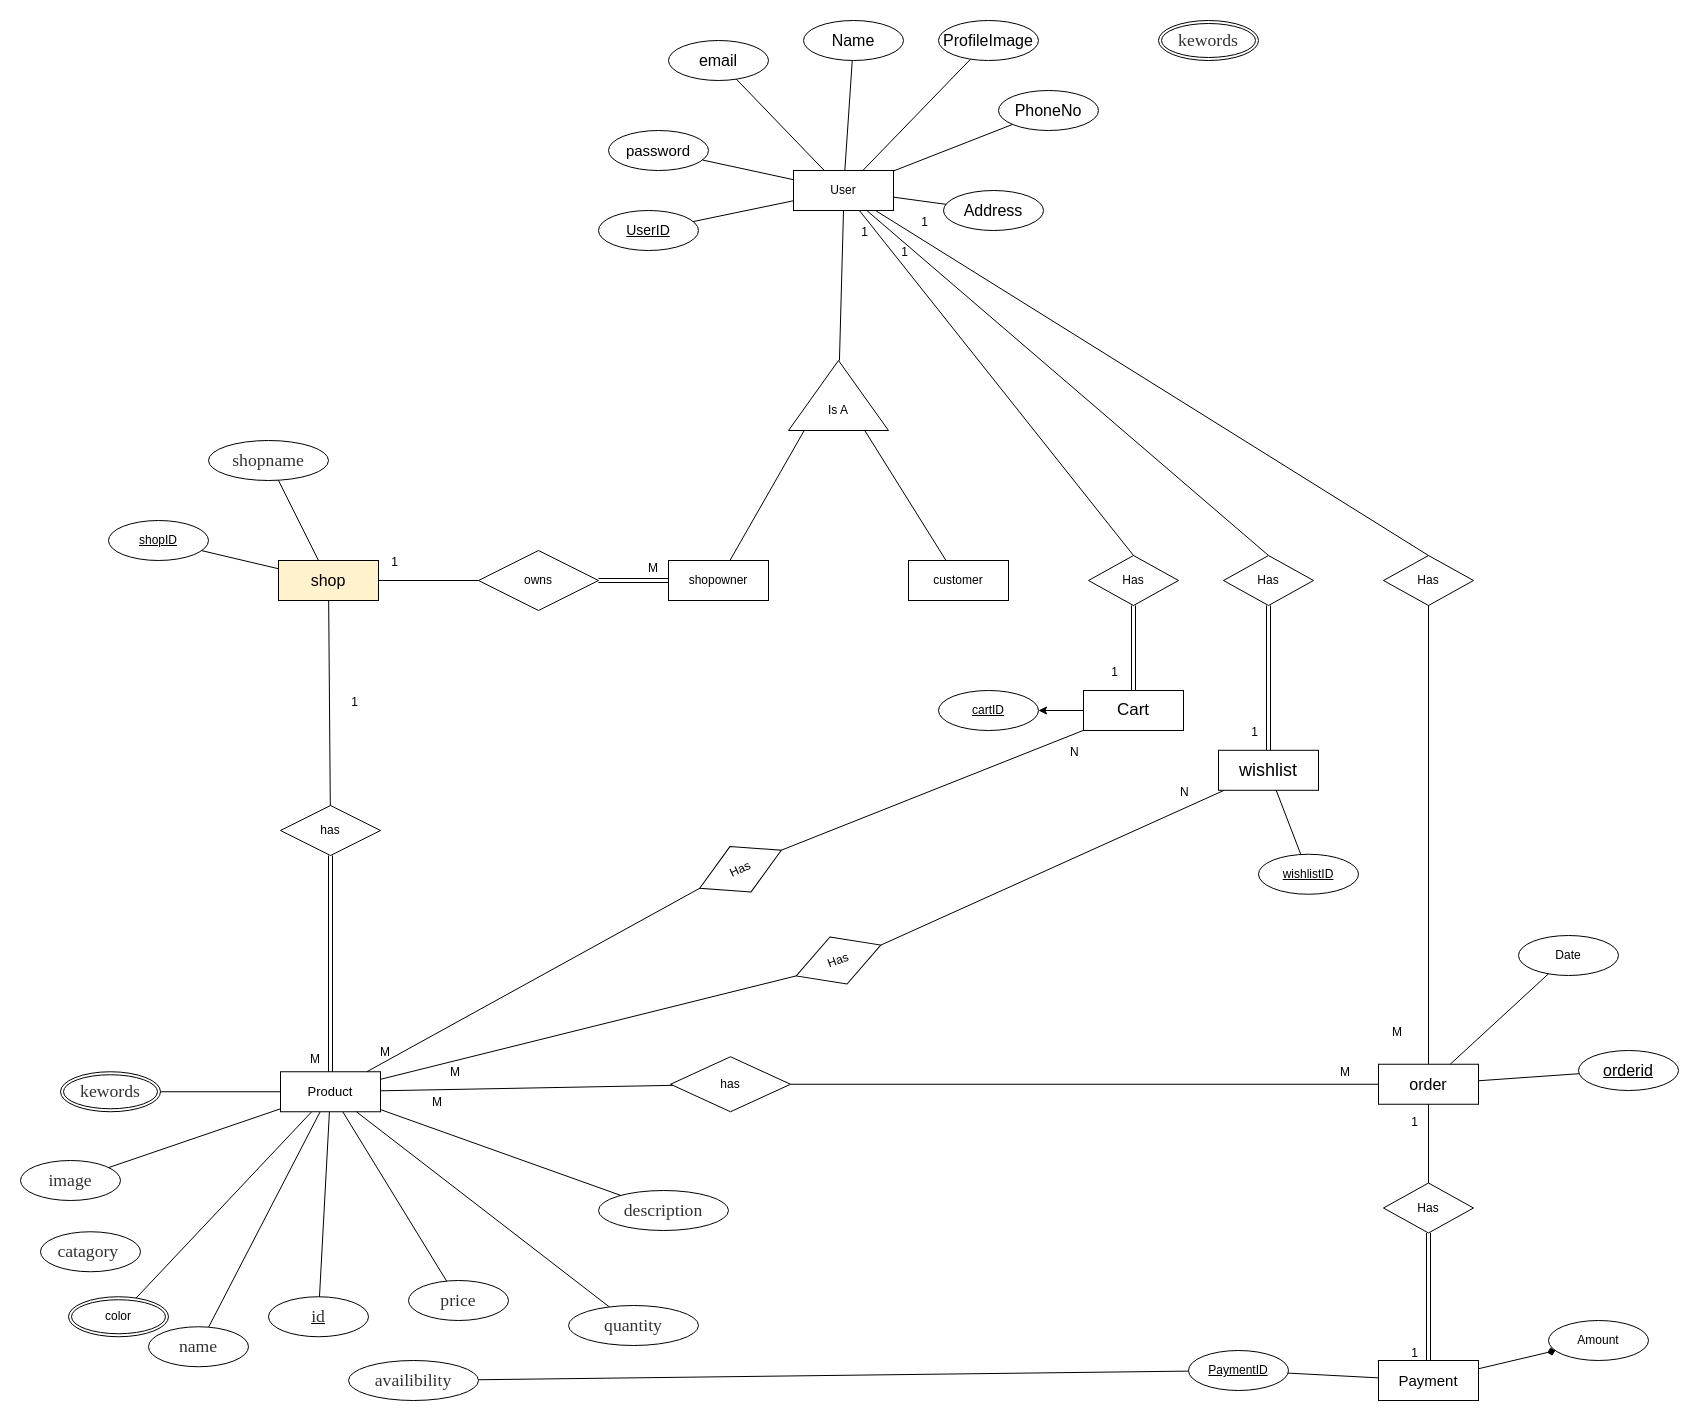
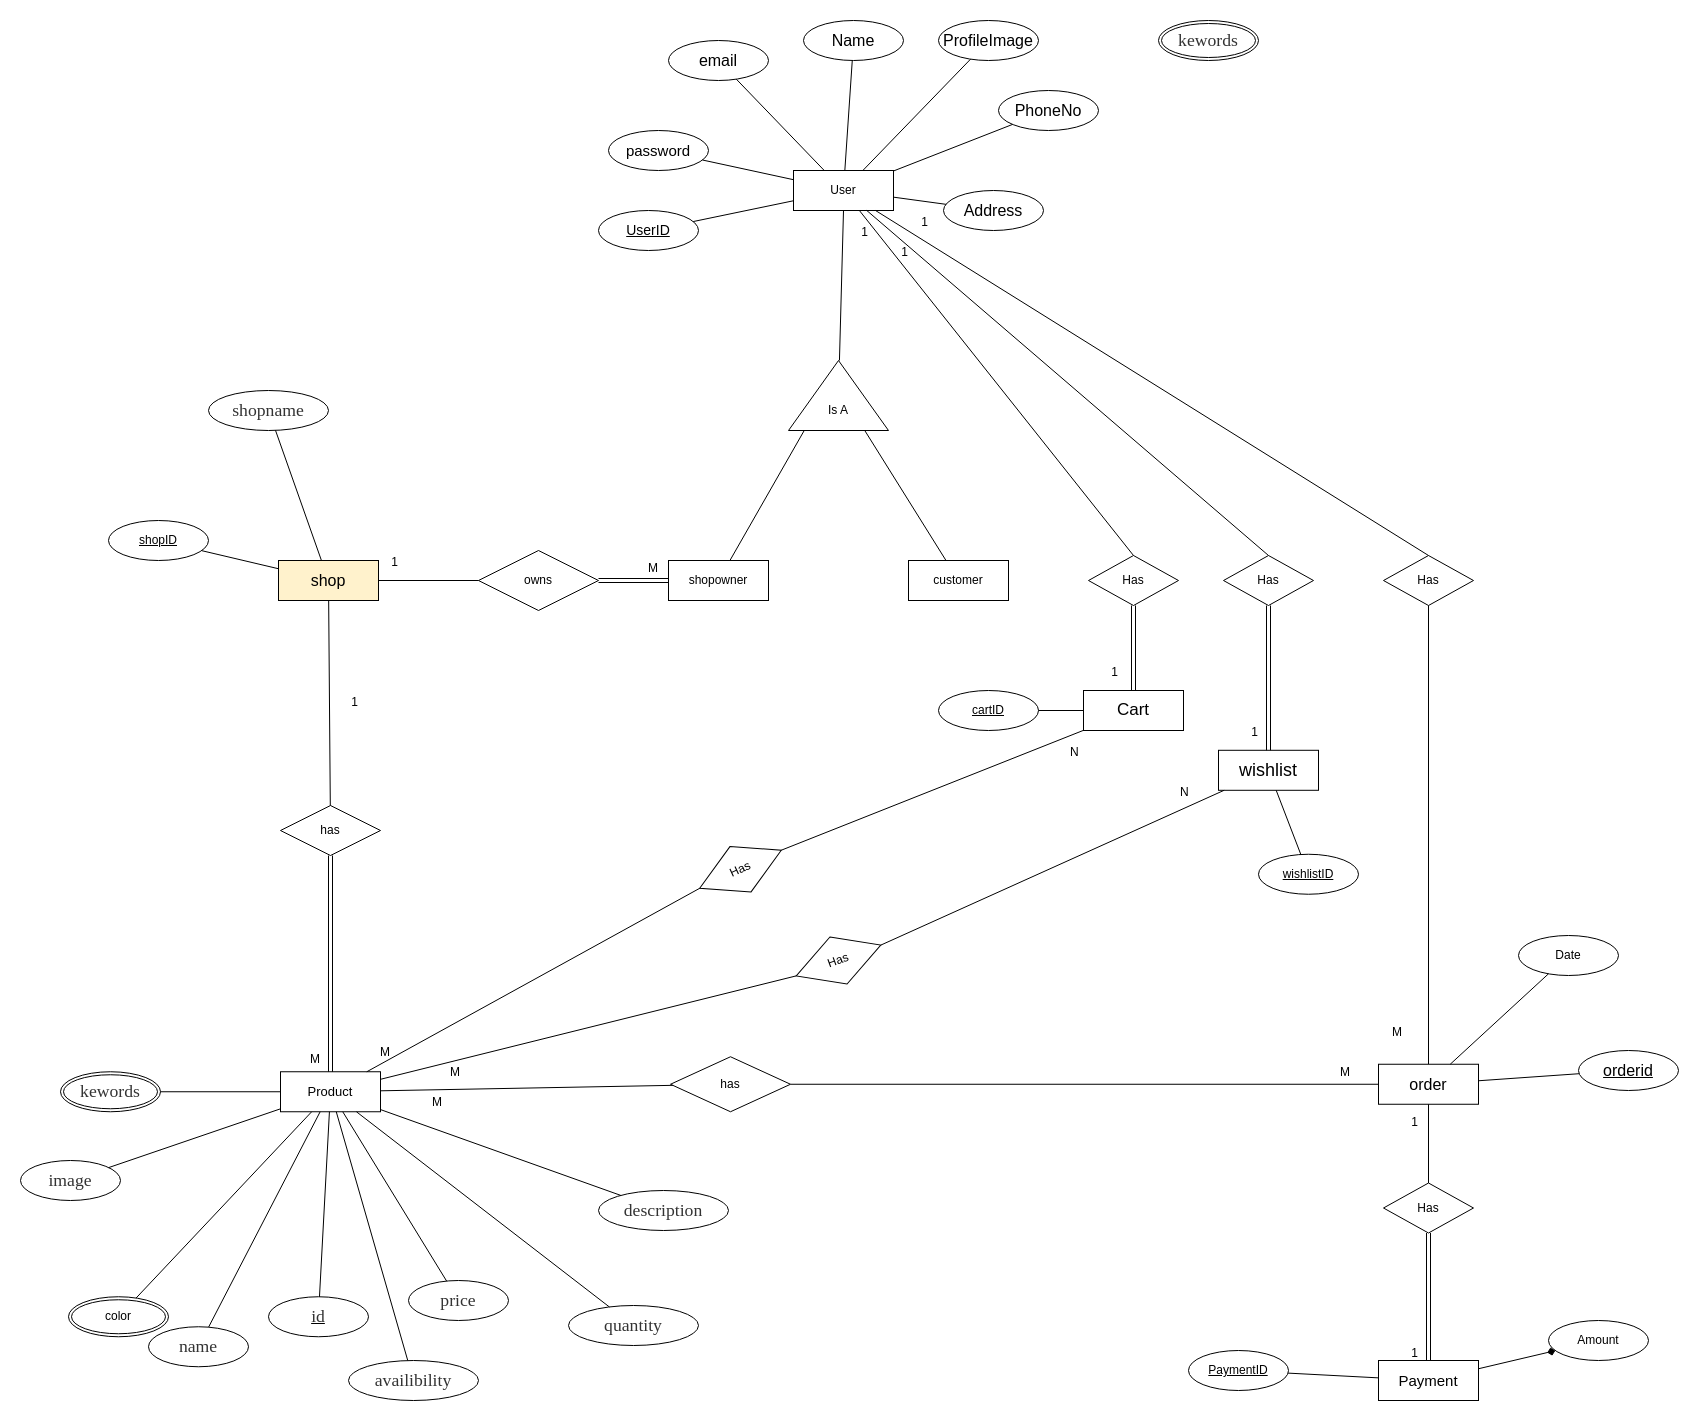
(269, 461) -> (269, 411)
(1046, 711) -> (1044, 711)
(91, 1252) -> none
(833, 1375) -> (372, 1236)
